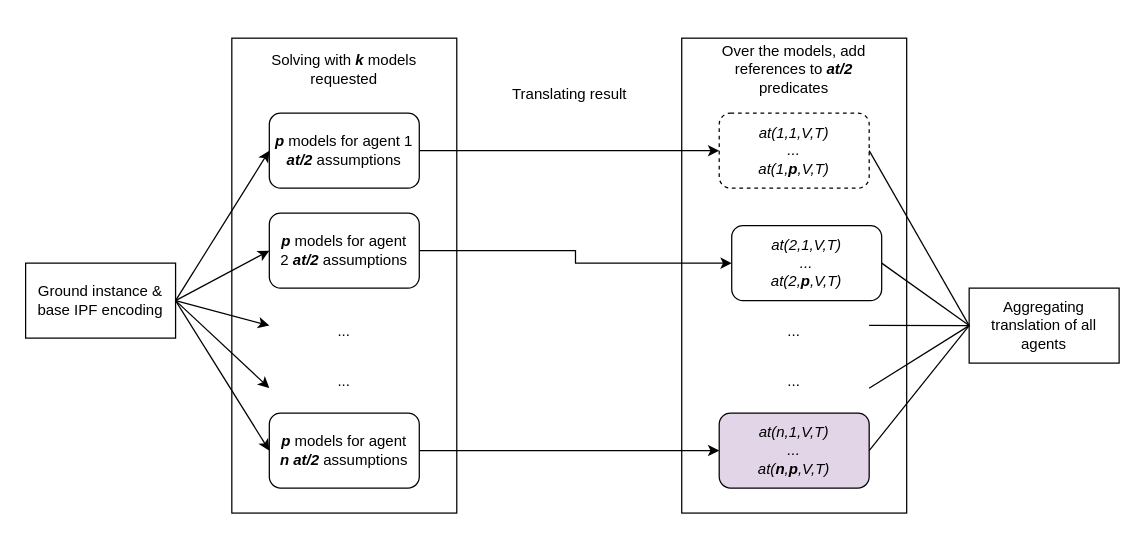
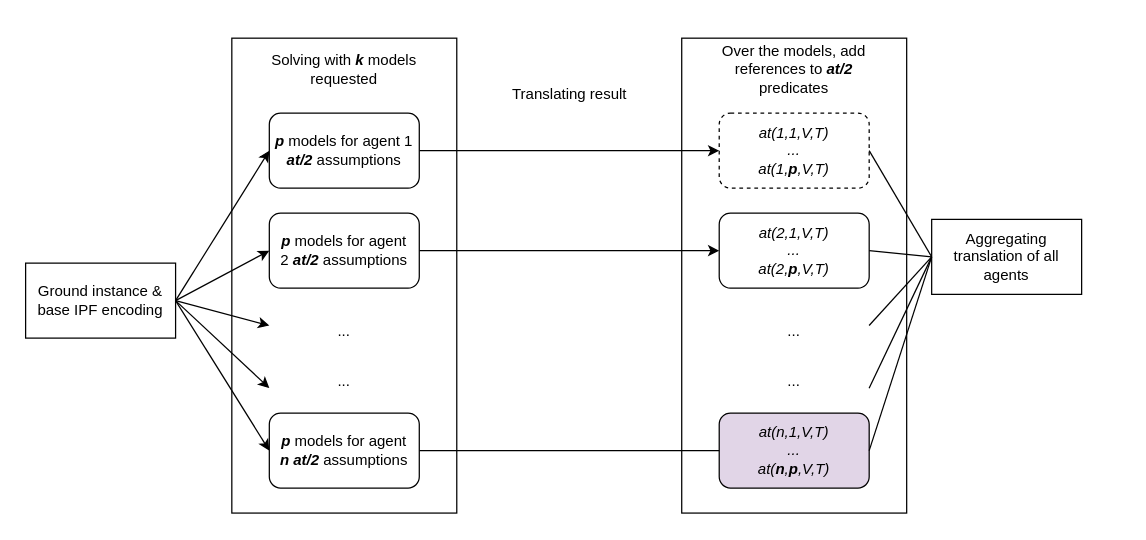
(807, 263) -> (794, 251)
(1044, 326) -> (1007, 257)
(709, 451) -> (712, 451)
